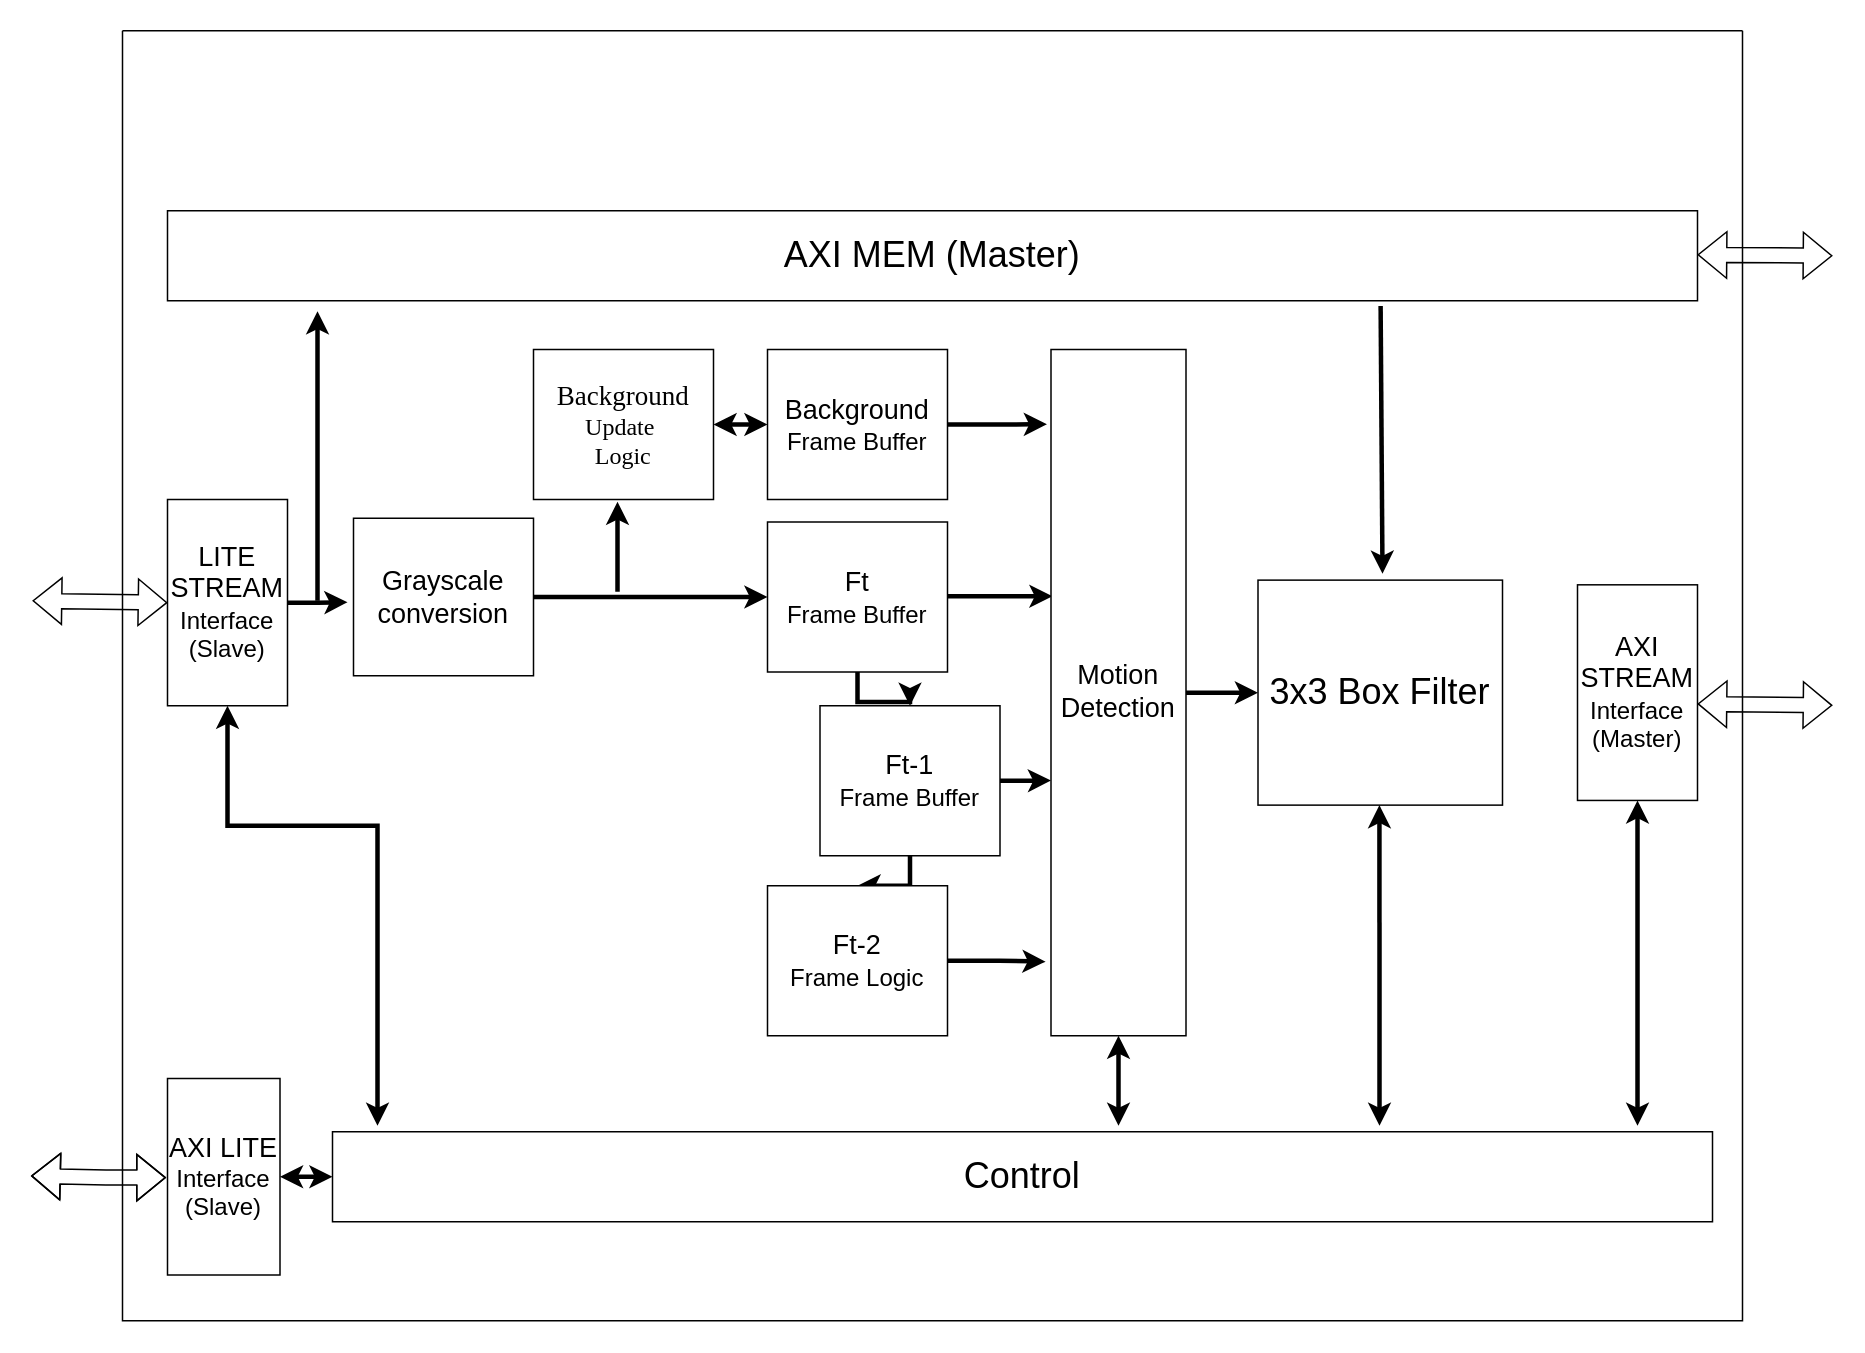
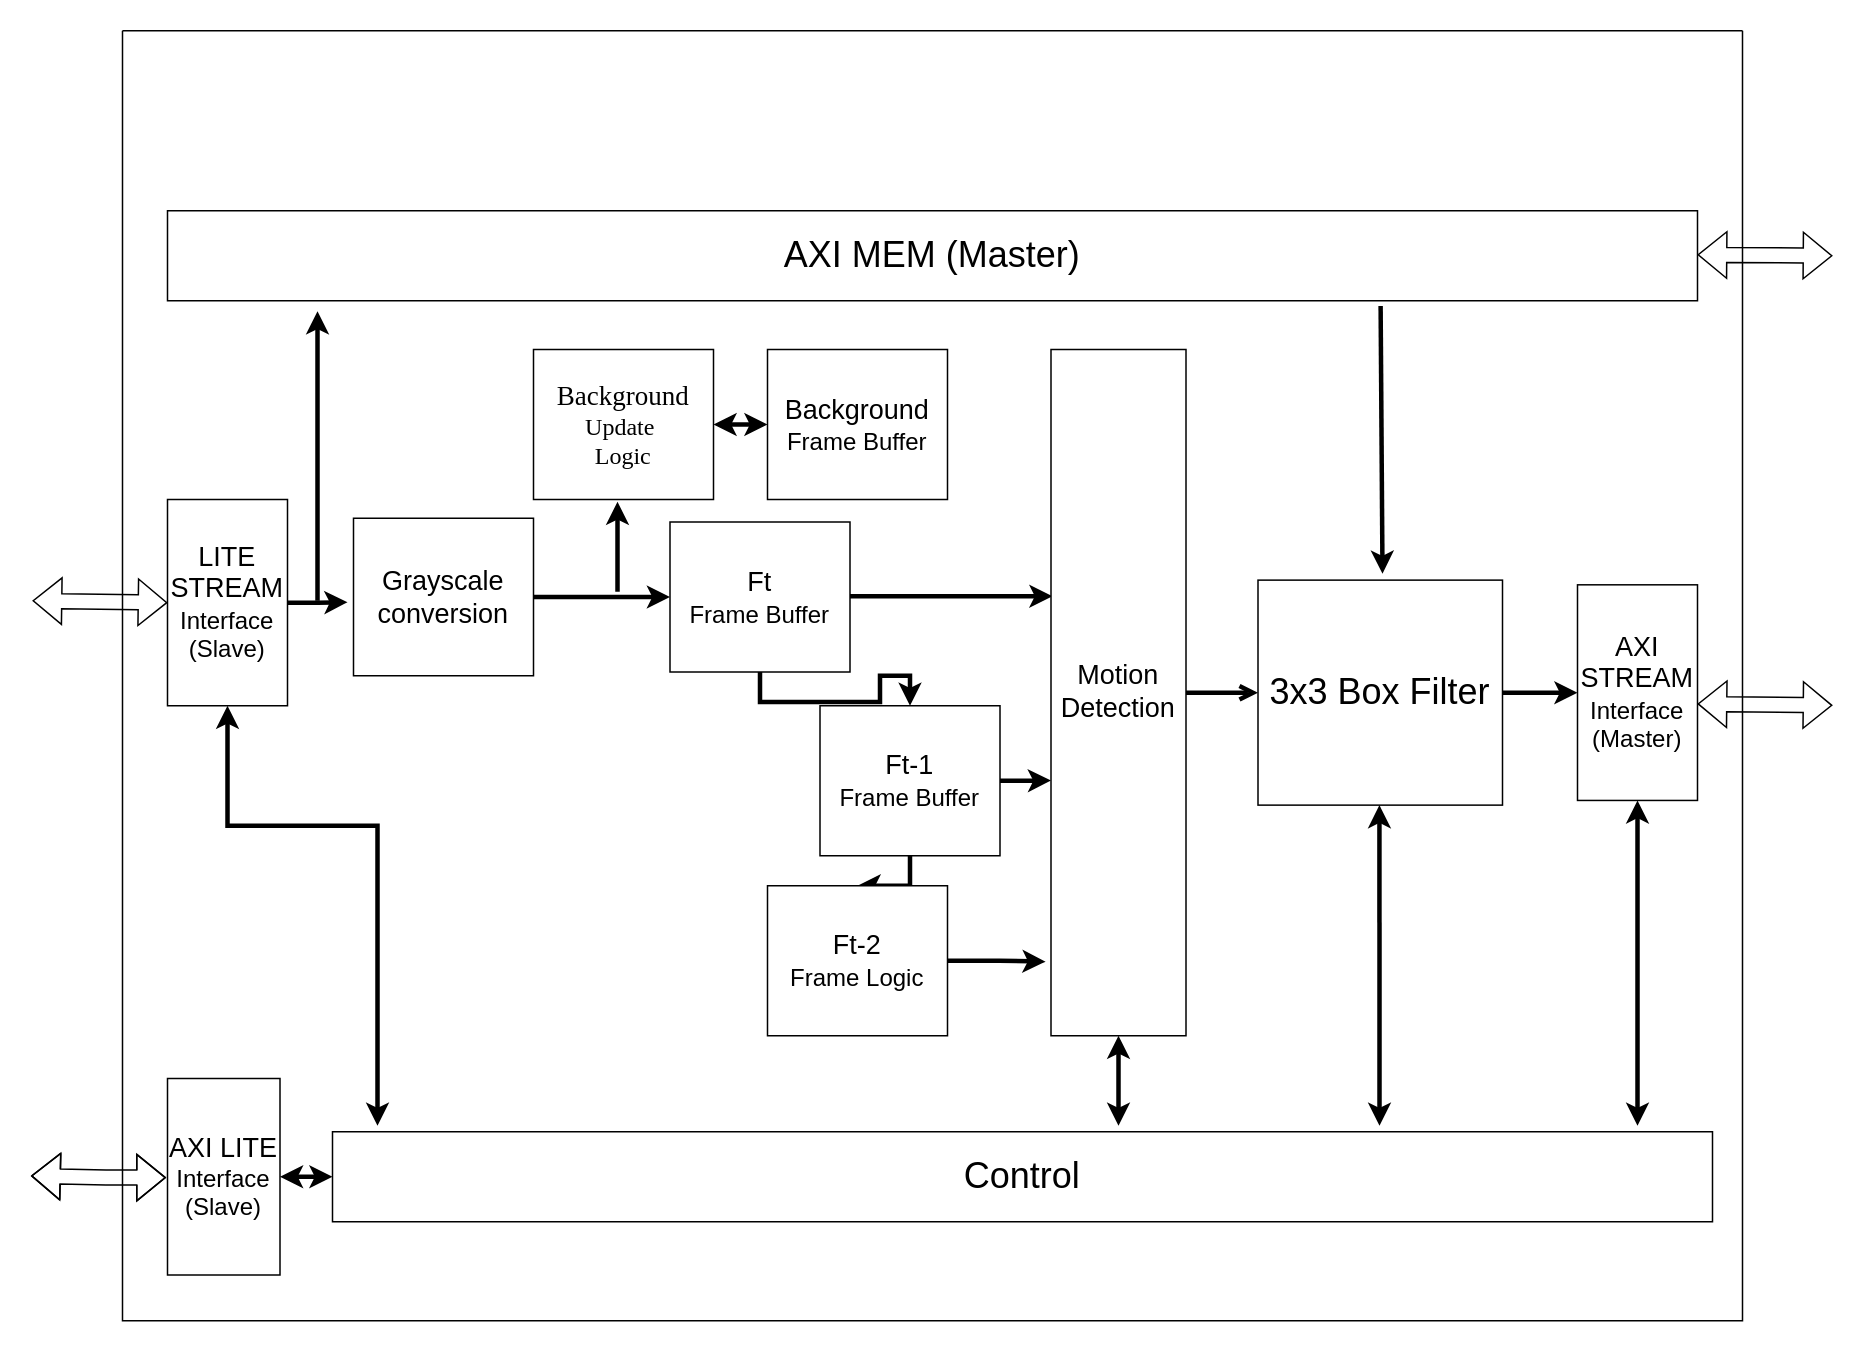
(989, 425) -> none
(857, 597) -> (760, 597)
(1239, 693) -> (1239, 693)
none -> (1532, 693)
